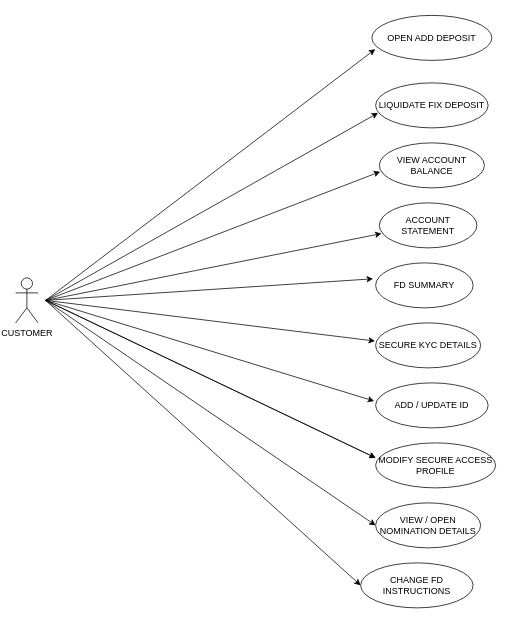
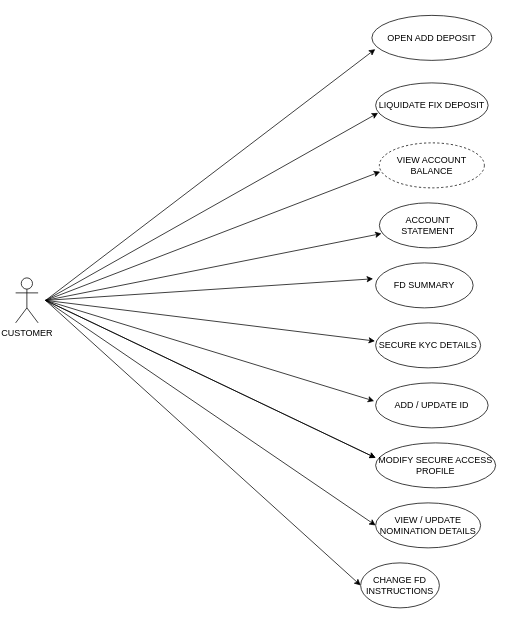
(432, 165) -> (432, 165)
(428, 525) -> (428, 525)
(417, 585) -> (400, 585)
